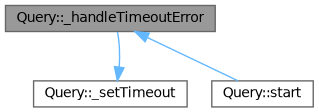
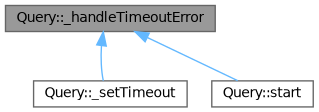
(119, 49) -> (101, 63)
